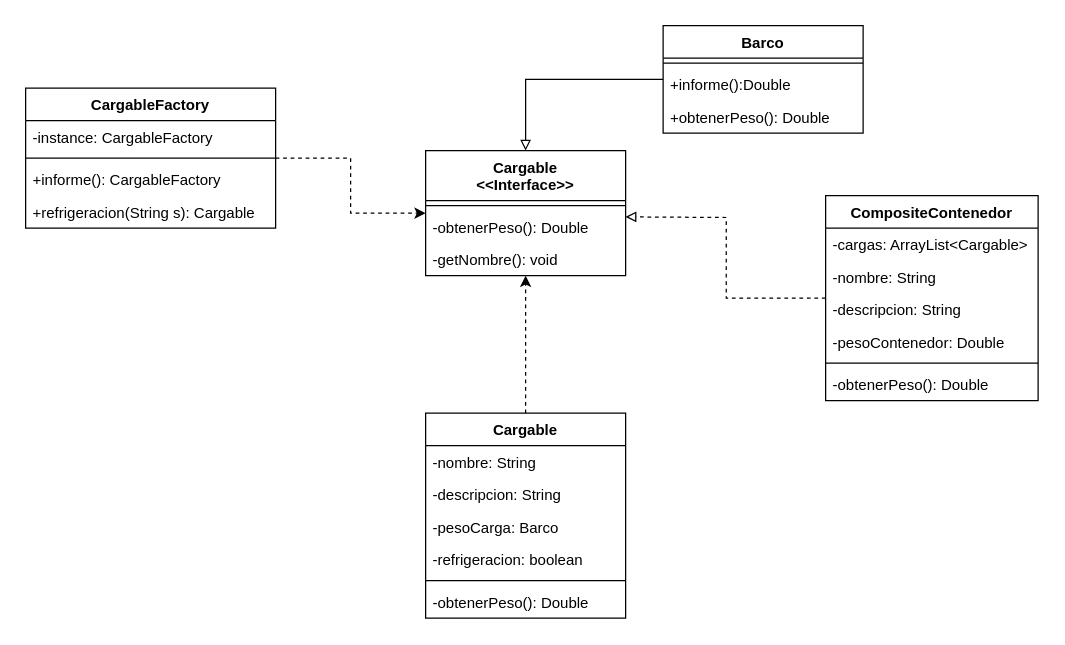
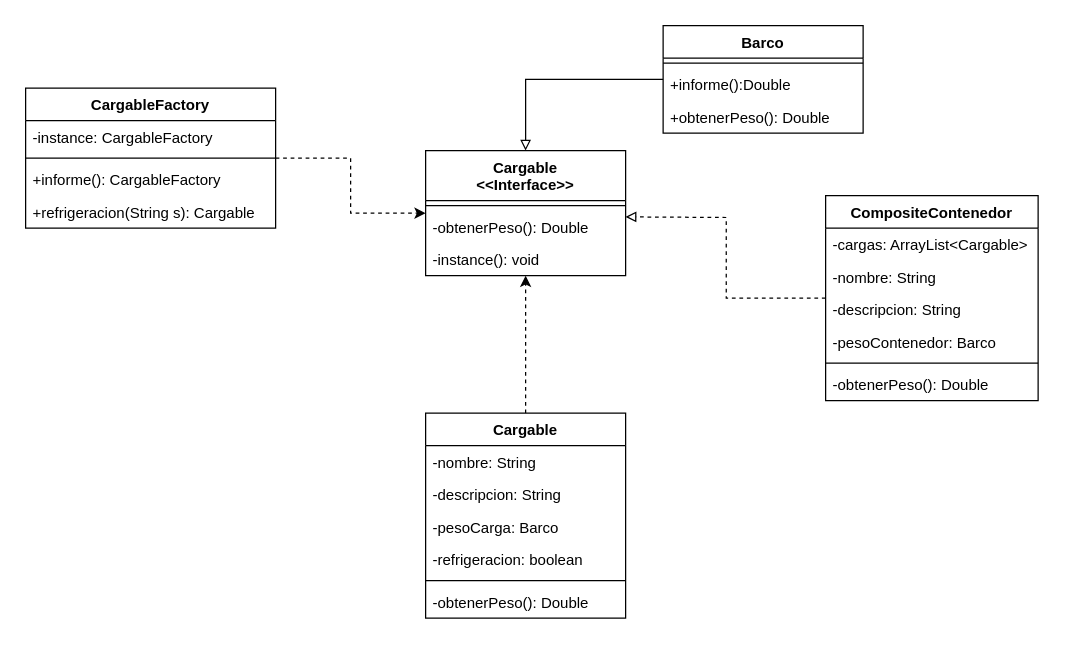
(502, 260) -> (496, 260)
(923, 343) -> (921, 343)
